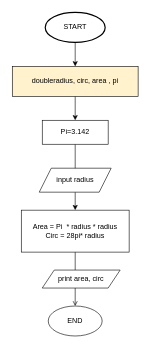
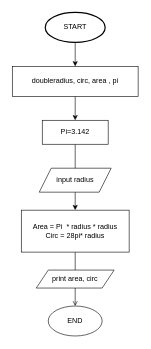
(75, 81) -> (75, 81)
(81, 279) -> (75, 279)
